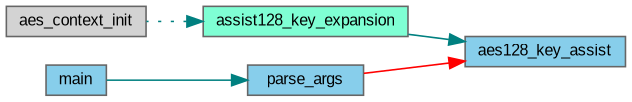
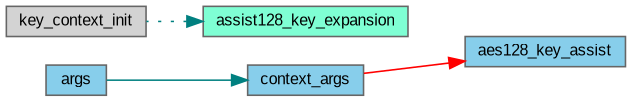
(76, 21) -> (76, 21)
(429, 37) -> none
(76, 80) -> (76, 80)
(306, 80) -> (306, 80)
